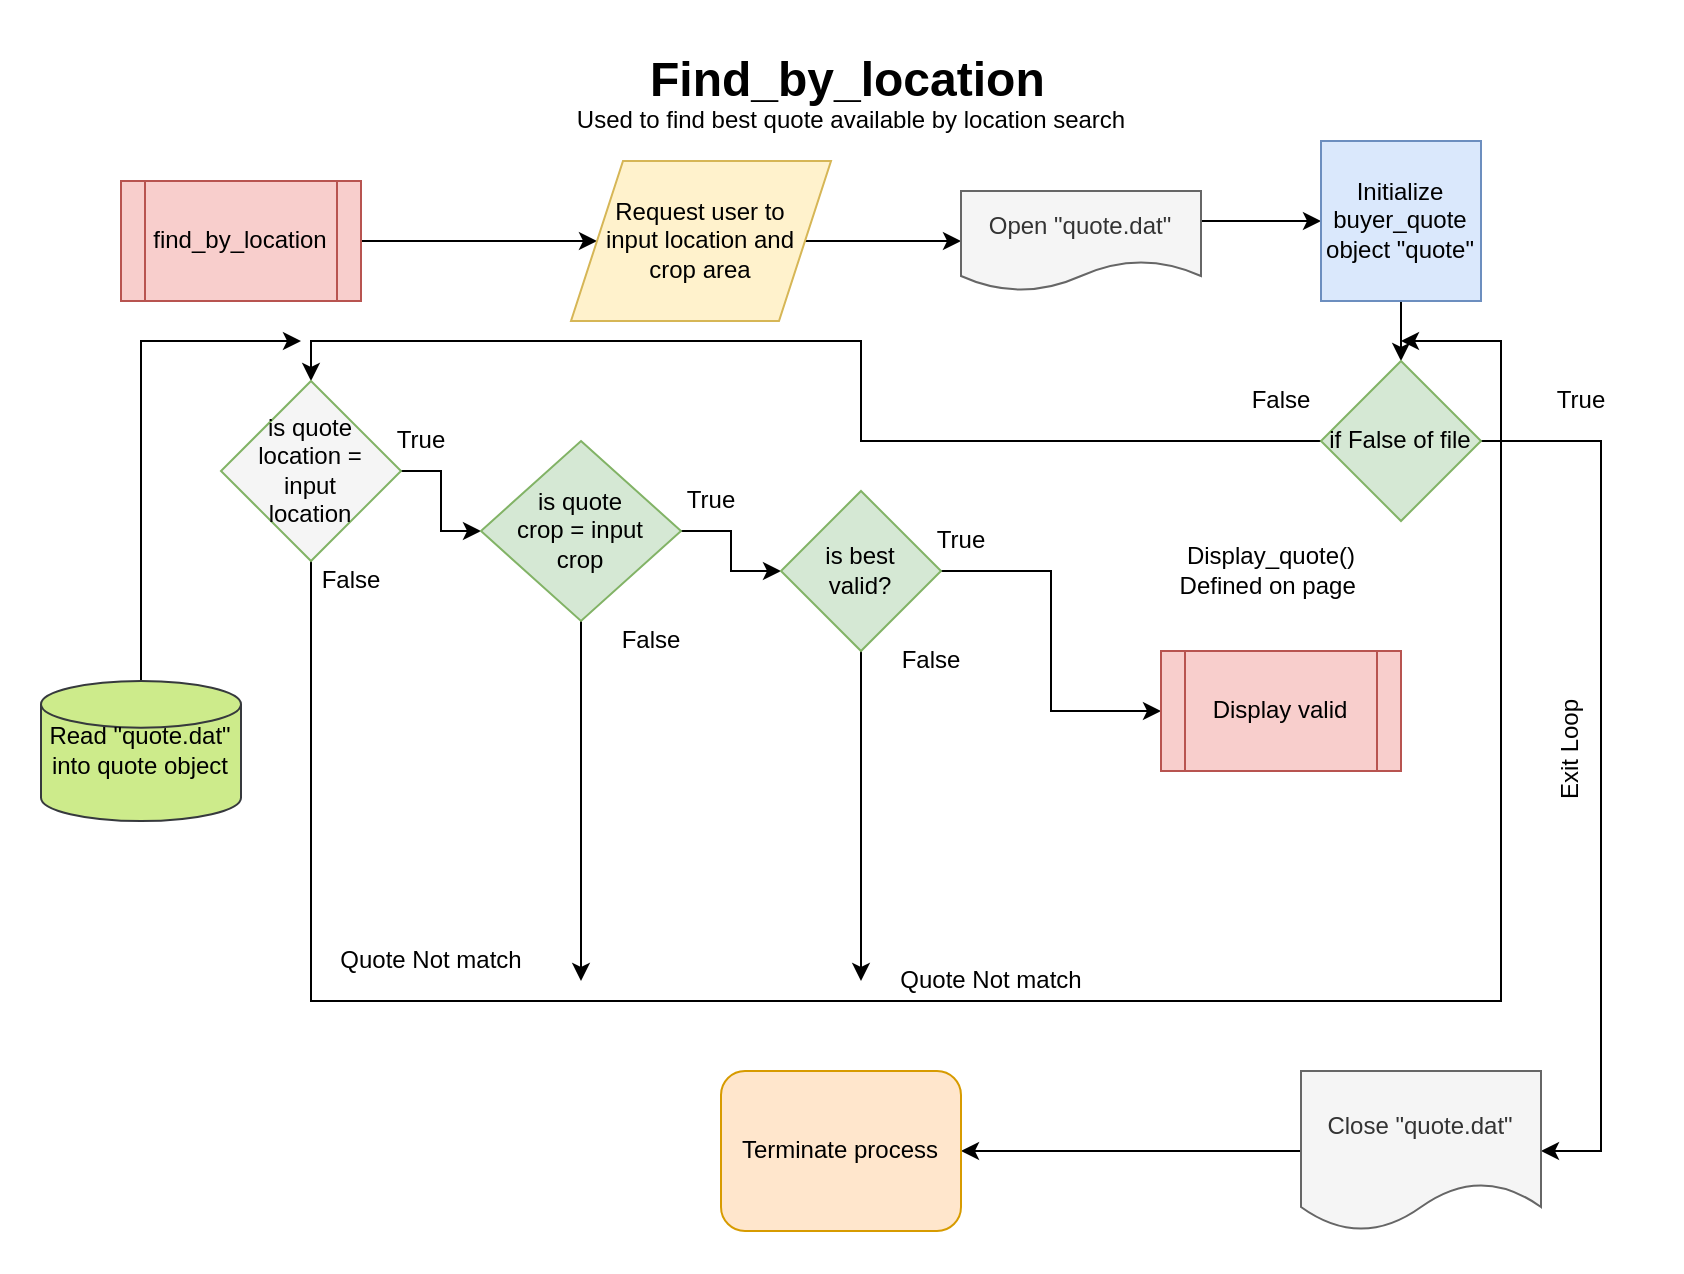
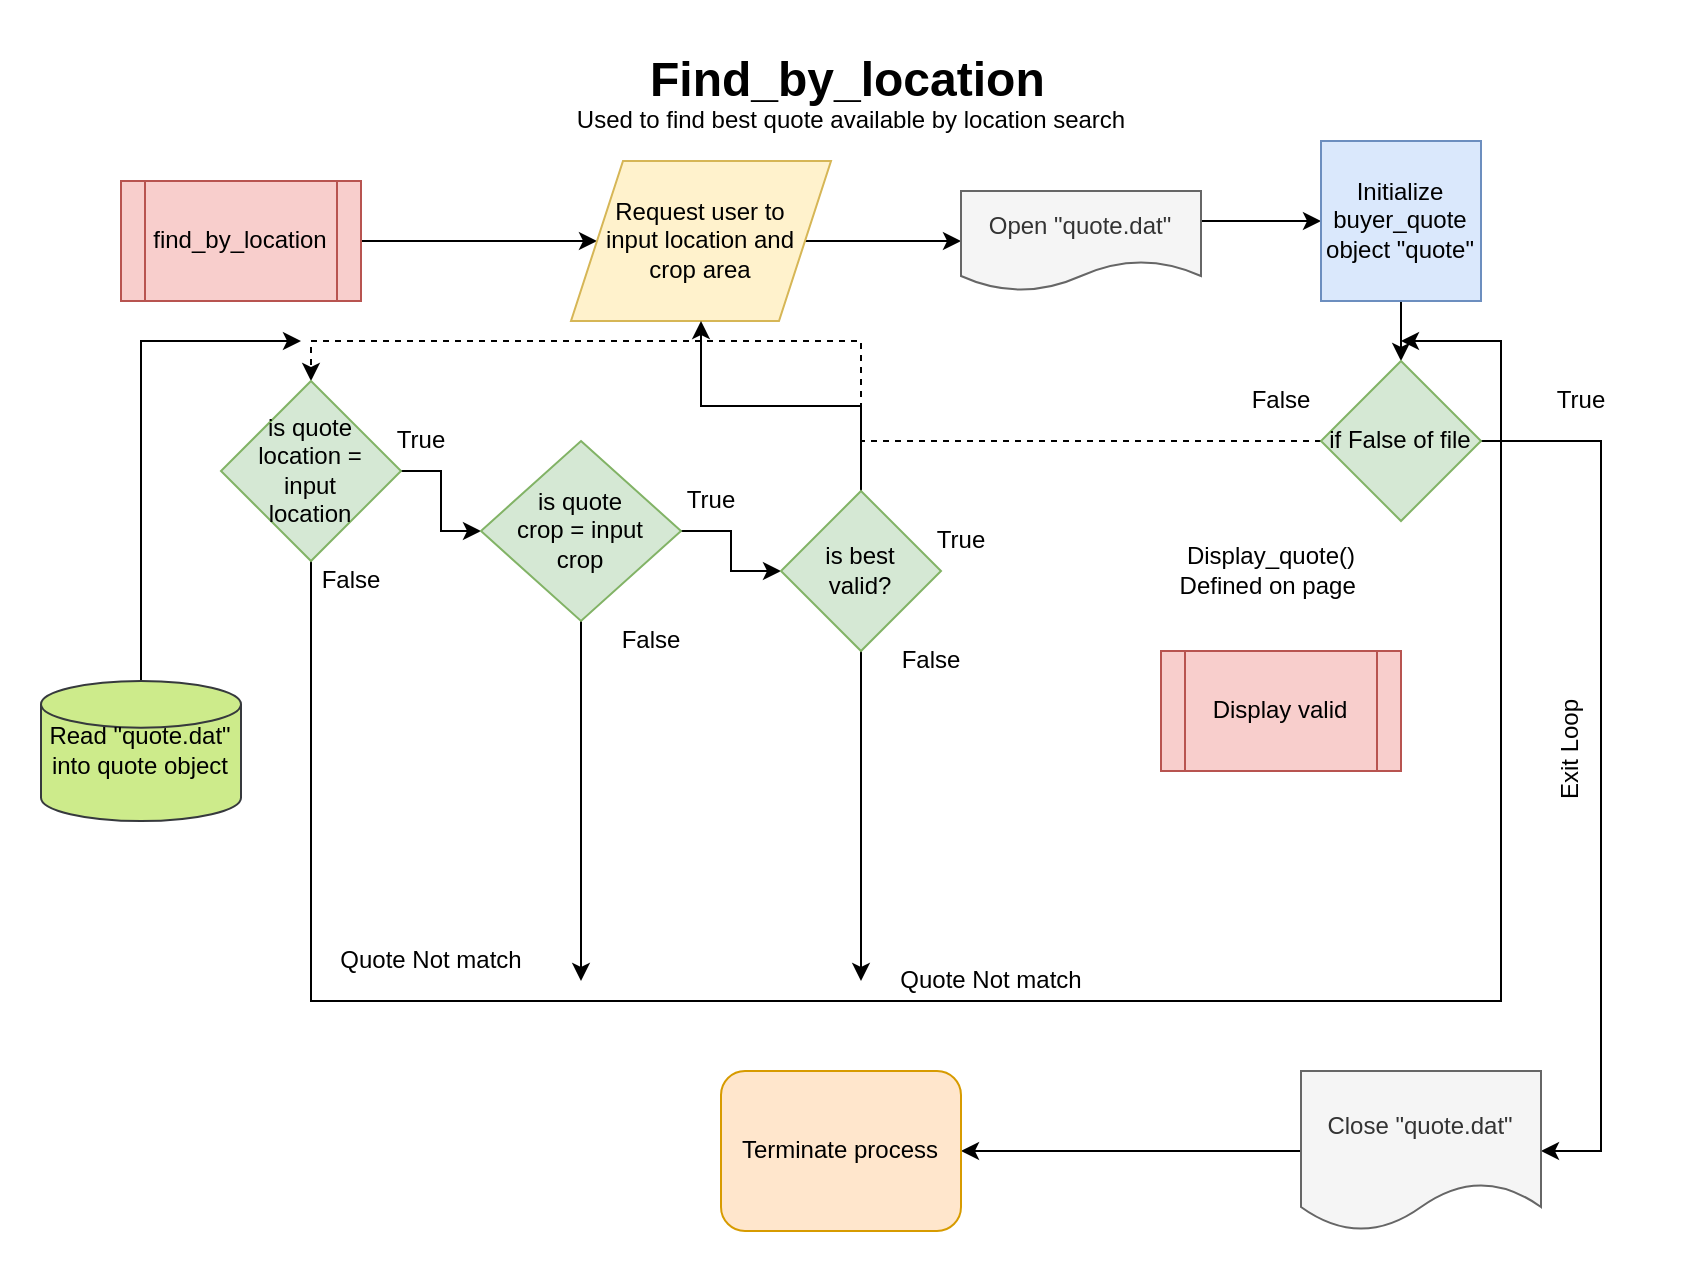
(1091, 441) -> (1091, 441)
(311, 471) -> (311, 471)
(1051, 634) -> (743, 406)
